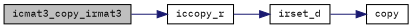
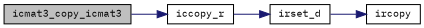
(68, 14) -> (68, 14)
(387, 14) -> (393, 14)
